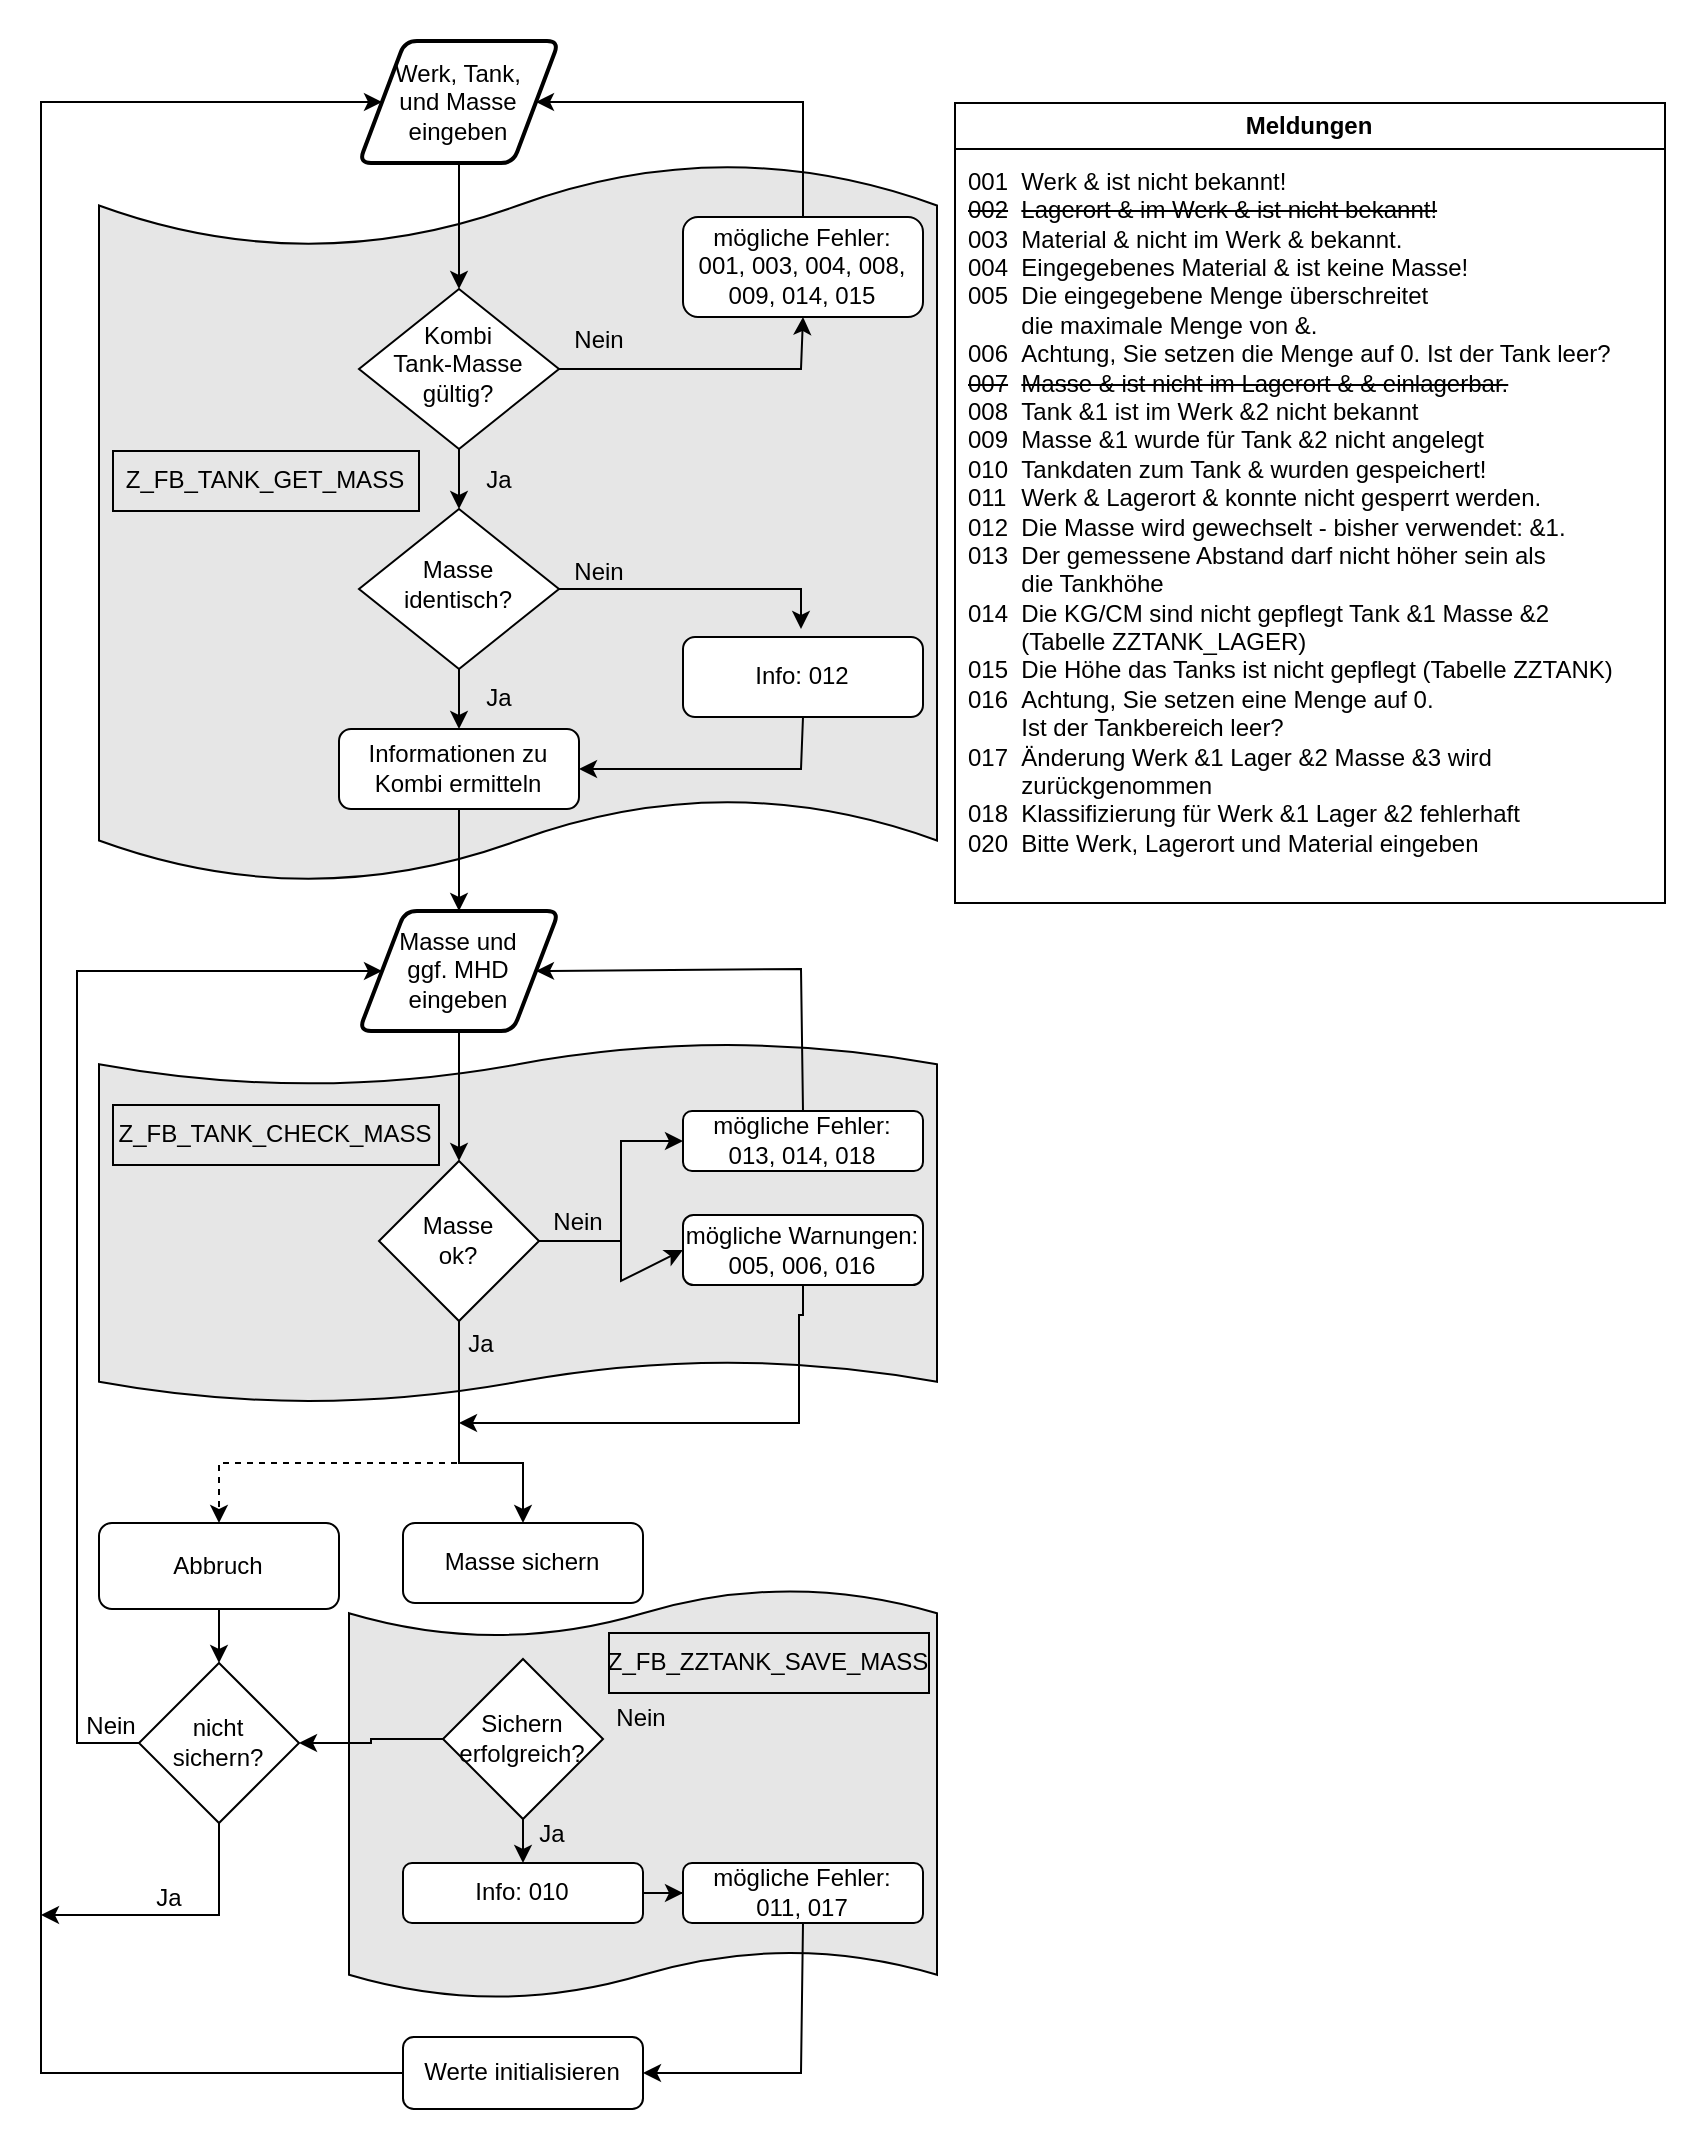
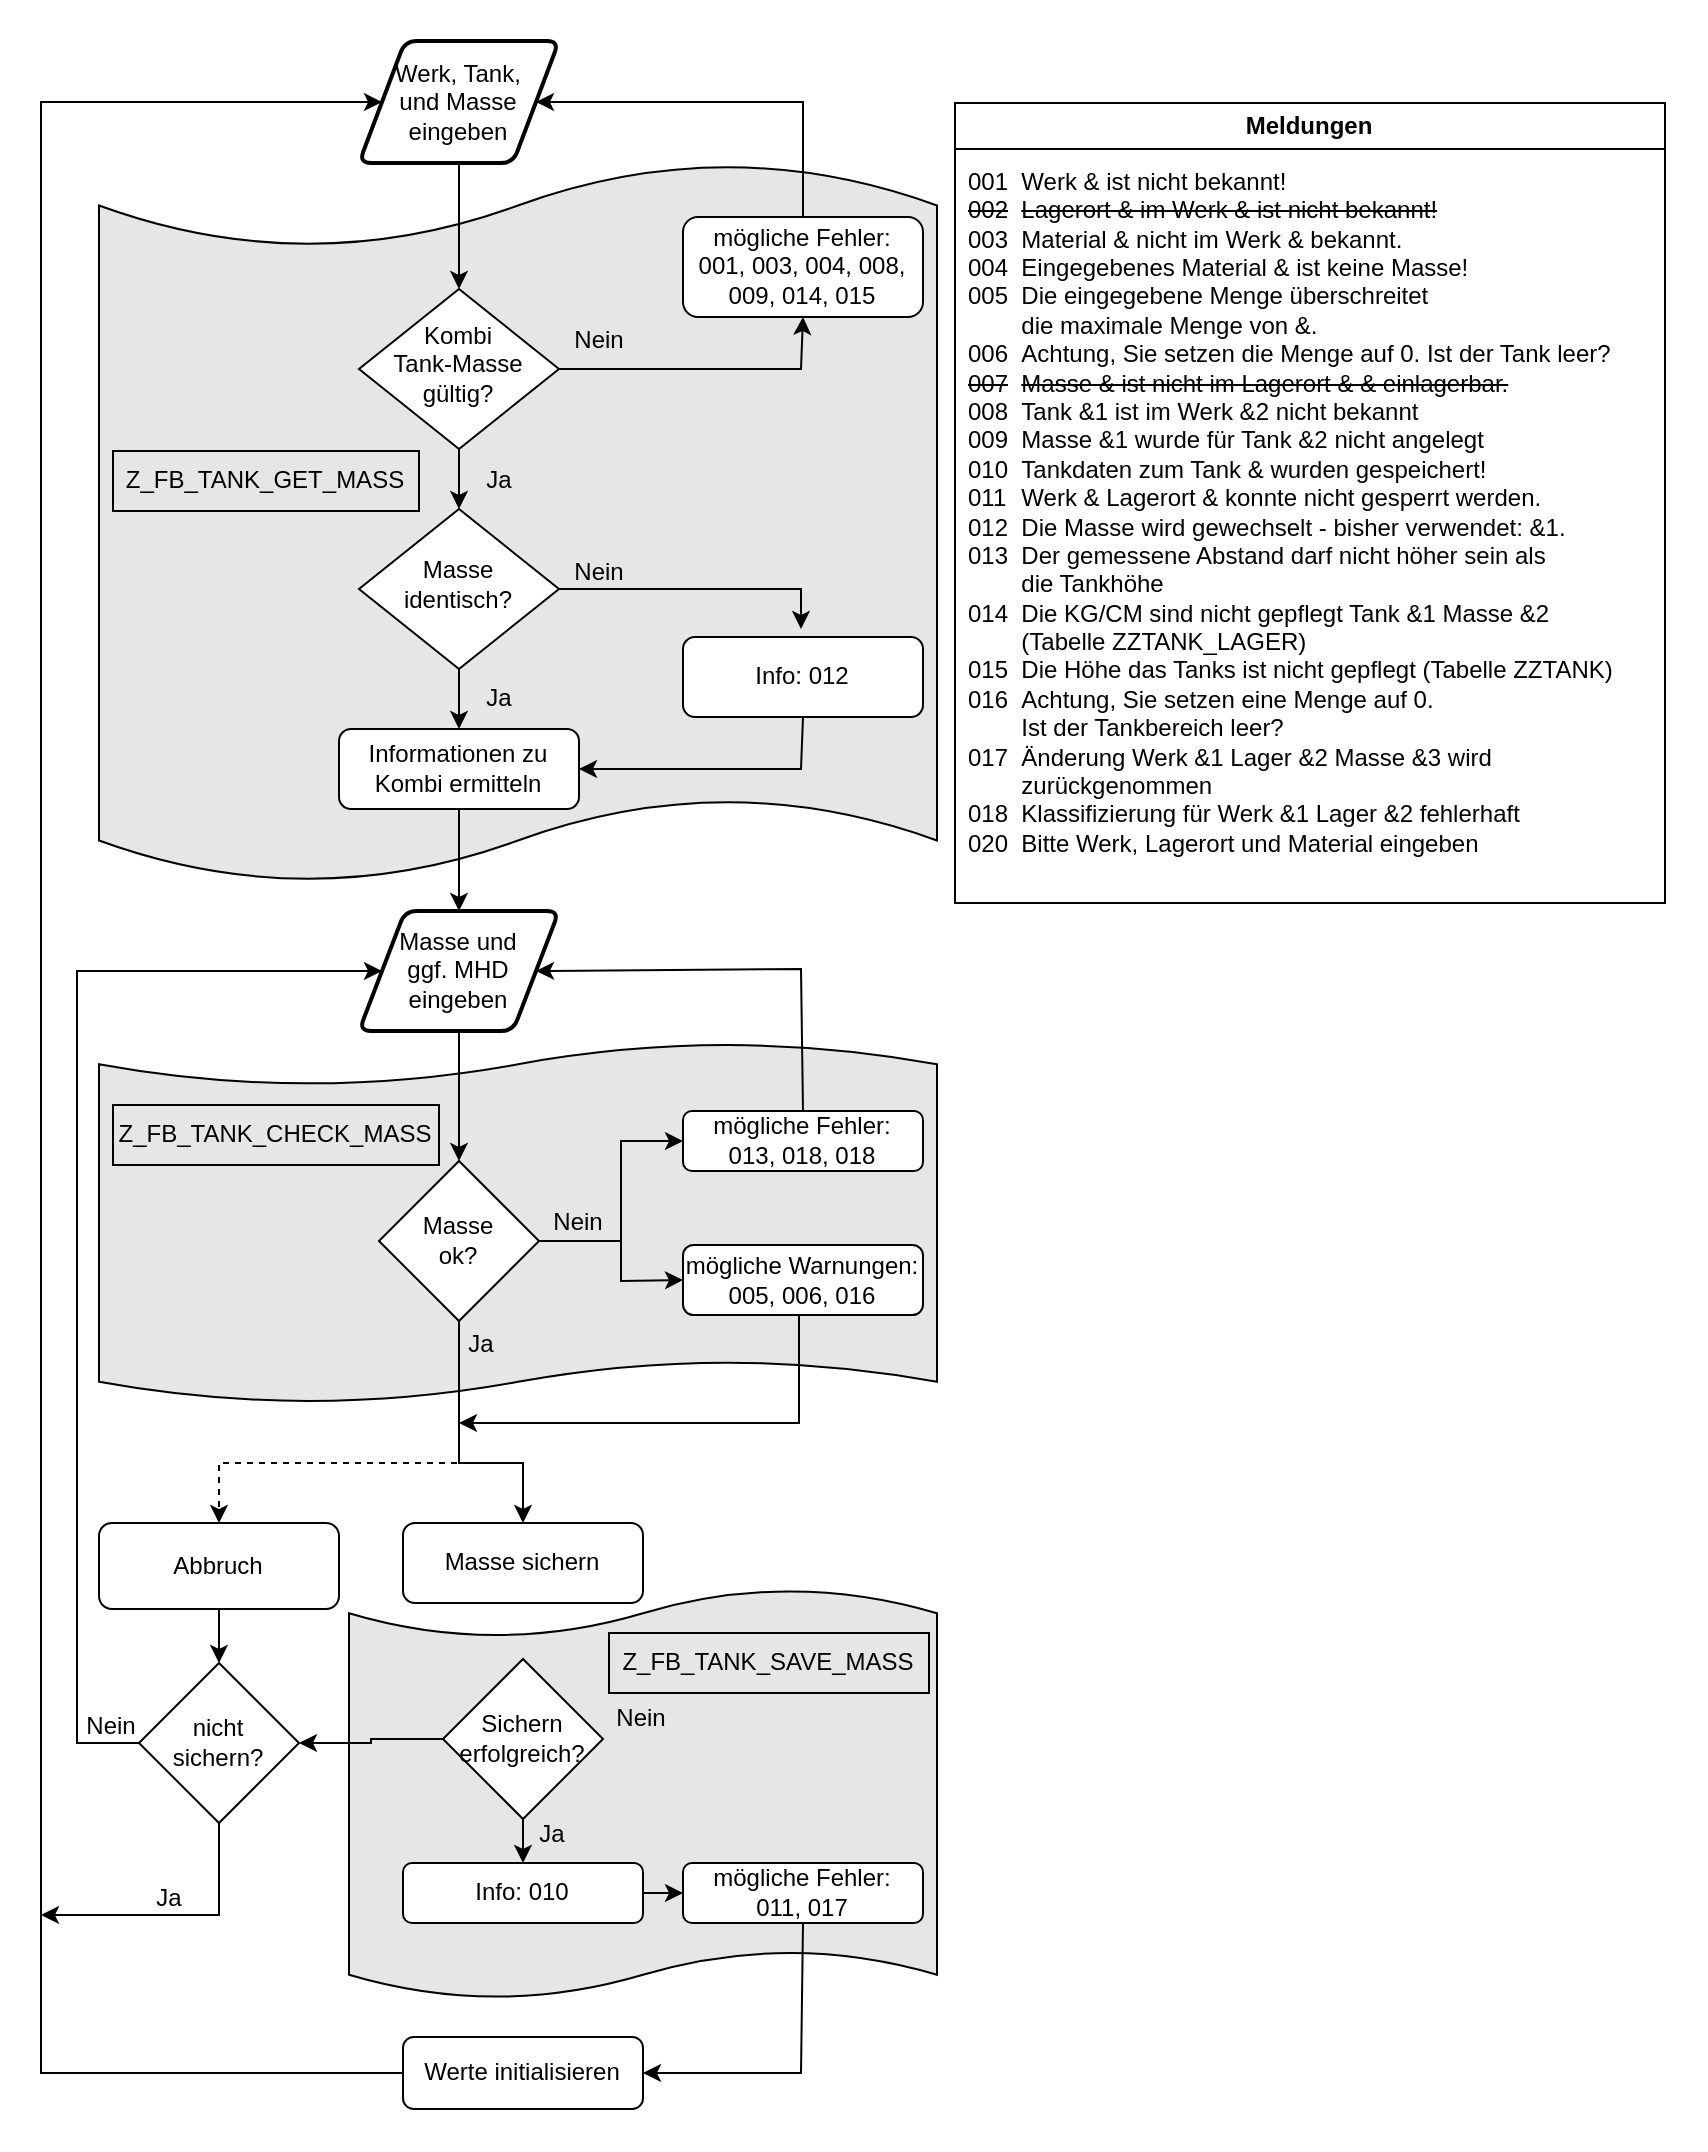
(803, 1141) -> (803, 1141)
(803, 1250) -> (803, 1280)
(769, 1663) -> (769, 1663)
